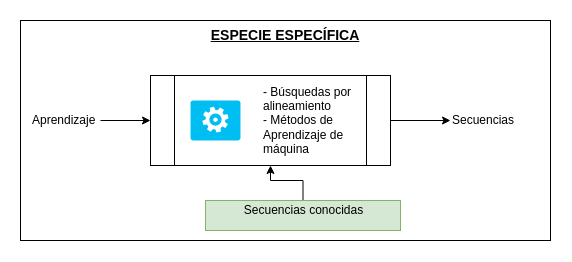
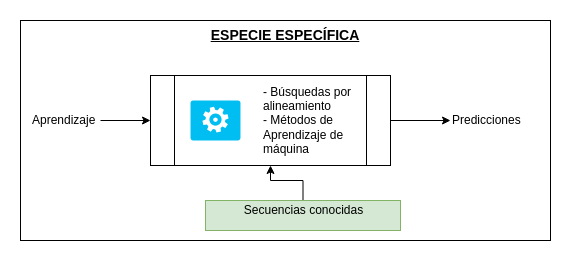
(485, 121) -> (490, 121)
